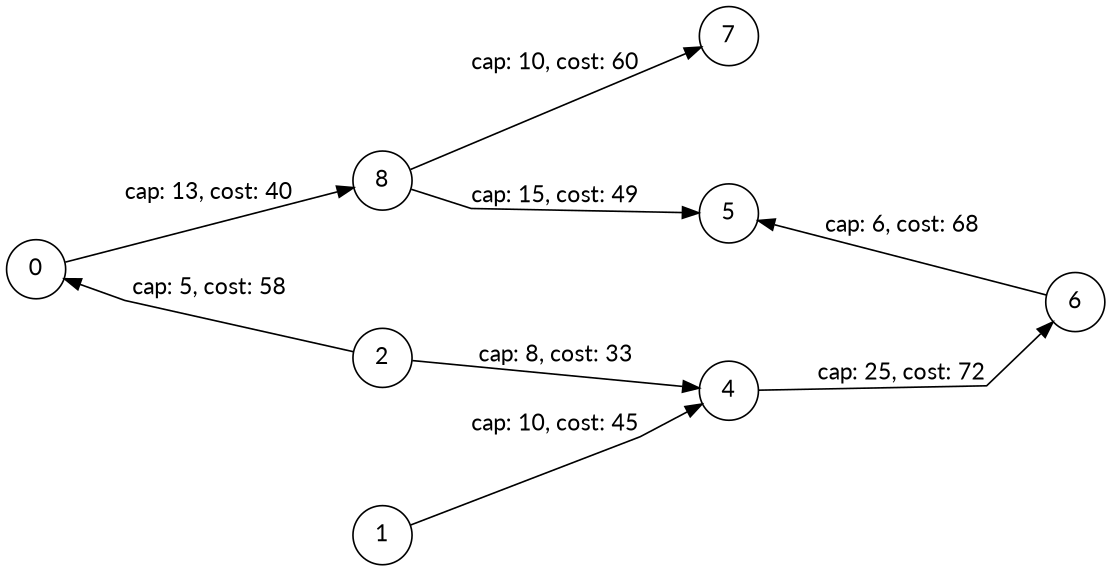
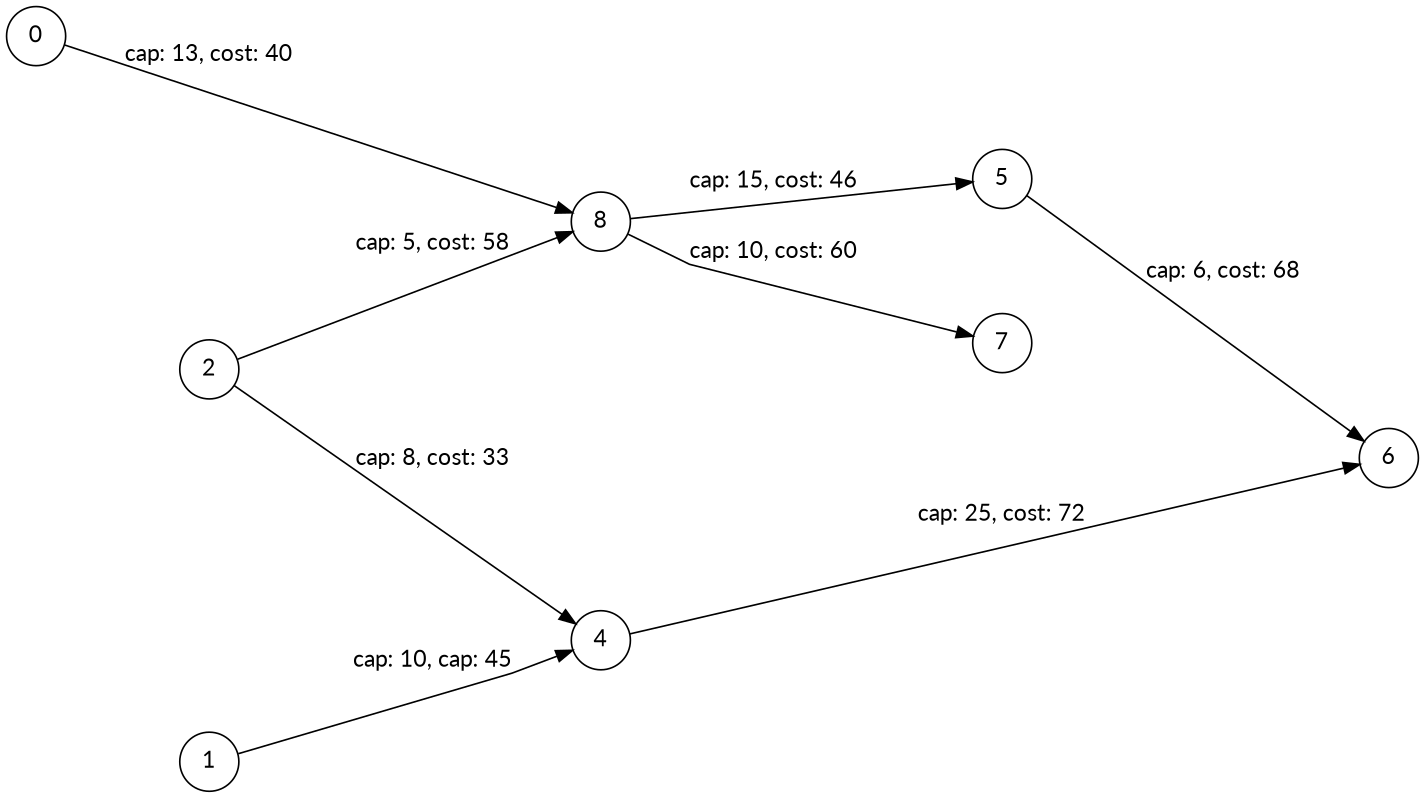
(556, 196) -> (774, 181)
(910, 260) -> (1189, 313)
(216, 321) -> (397, 298)
(556, 424) -> (433, 661)
